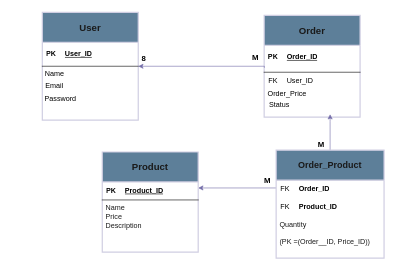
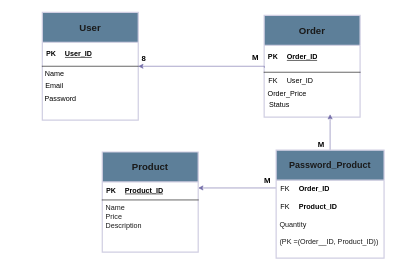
(330, 165) -> (330, 165)
(331, 229) -> (331, 233)
